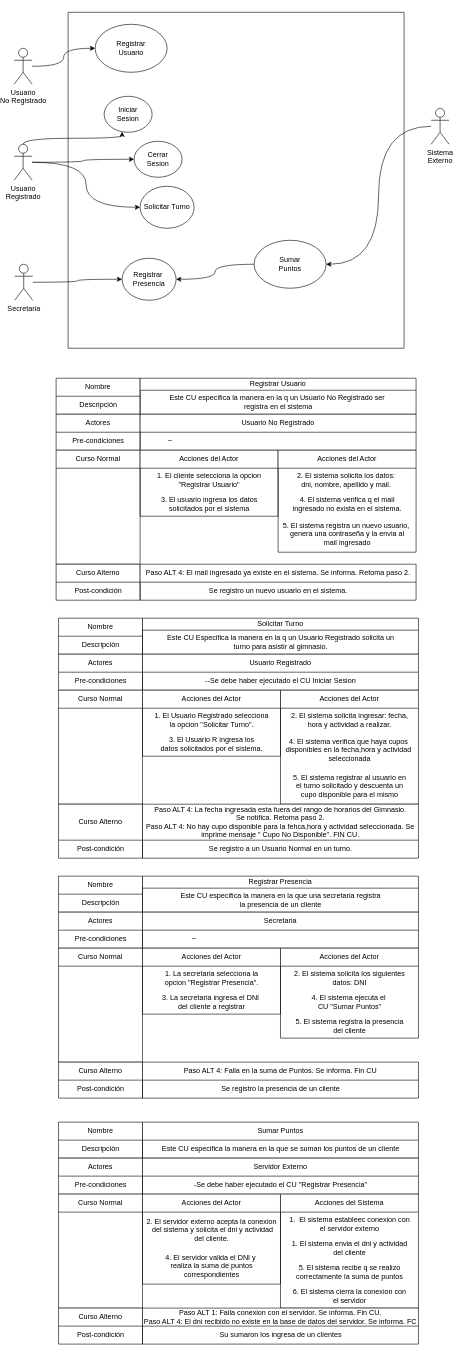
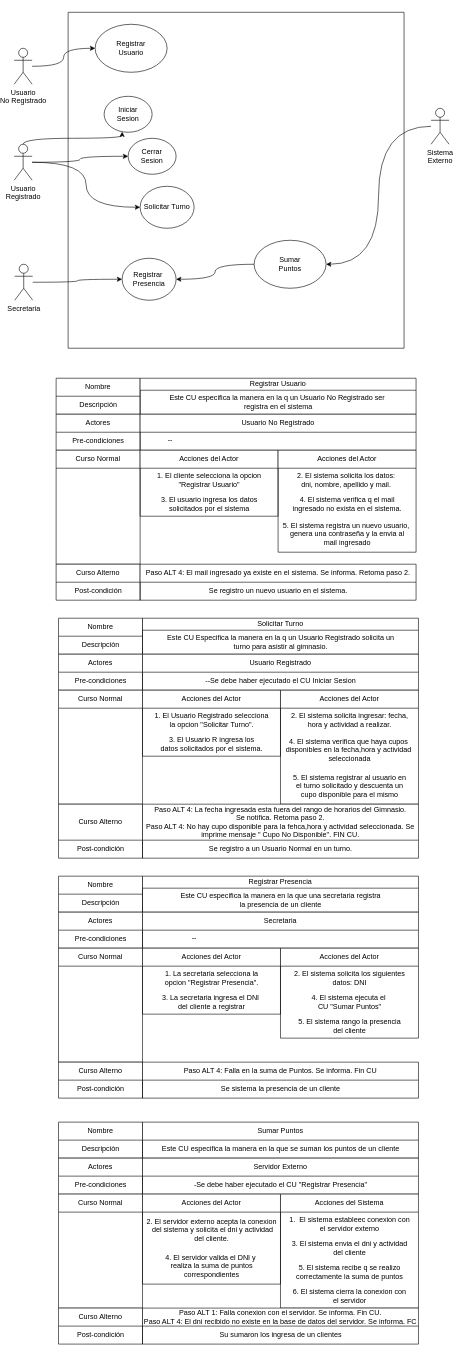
(158, 159) -> (152, 156)
(350, 1026) -> (350, 1026)
(281, 1089) -> (281, 1089)
(350, 1248) -> (350, 1248)
